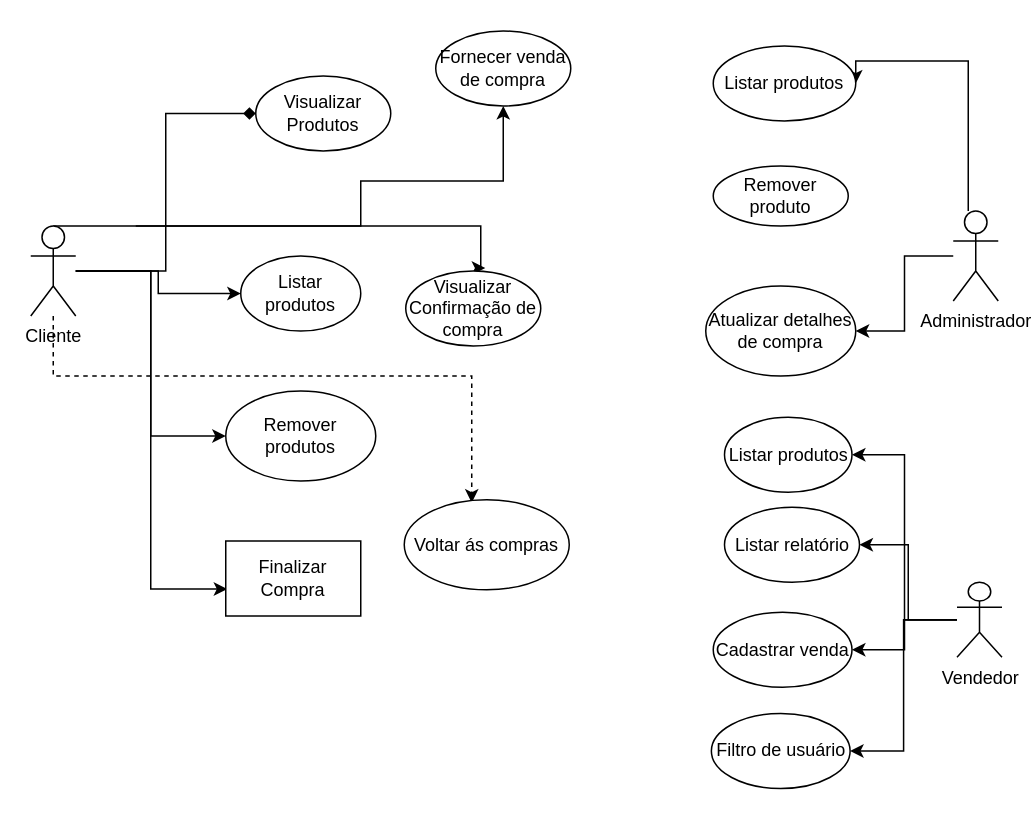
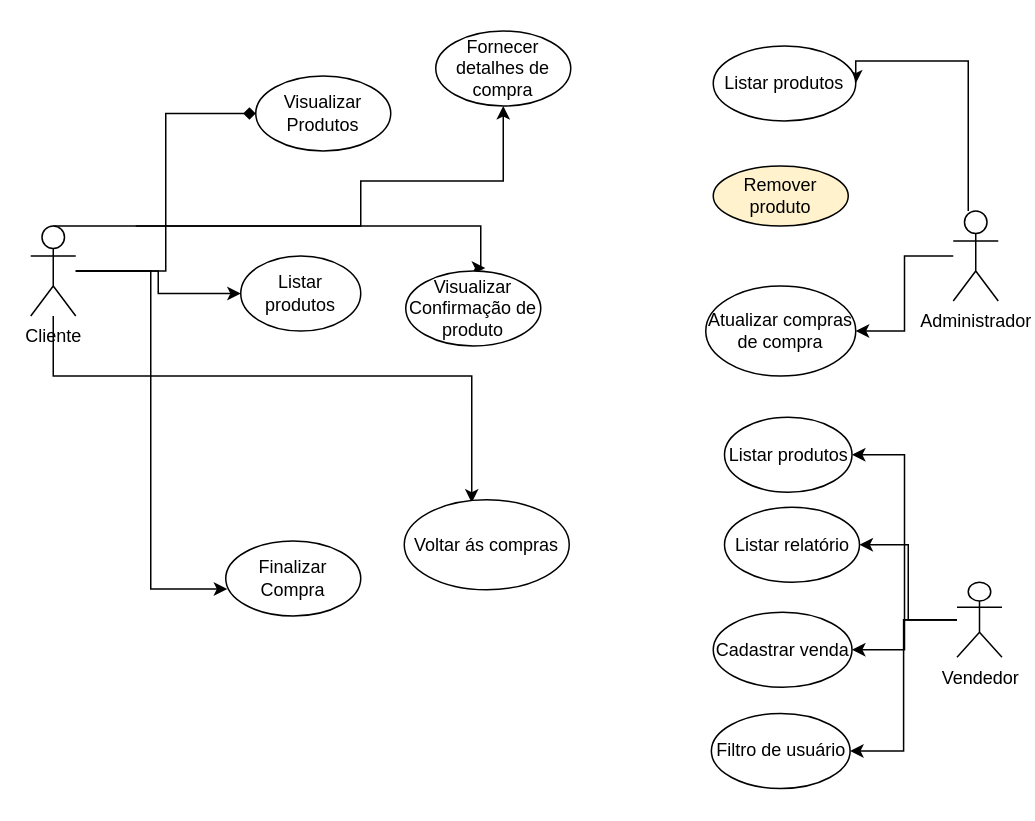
(503, 68) -> (503, 68)
(781, 196) -> (781, 196)
(473, 308) -> (473, 308)
(781, 331) -> (781, 331)
(291, 376) -> (291, 376)
(184, 436) -> none
(301, 436) -> none
(293, 578) -> (293, 578)
